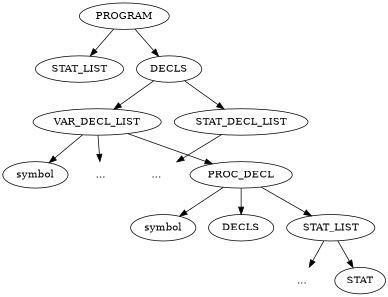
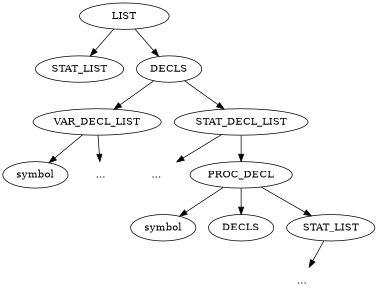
(124, 16) -> (124, 16)
(166, 147) -> (241, 145)
(360, 281) -> none
